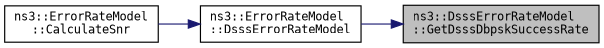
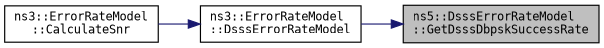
(501, 24) -> (501, 24)
